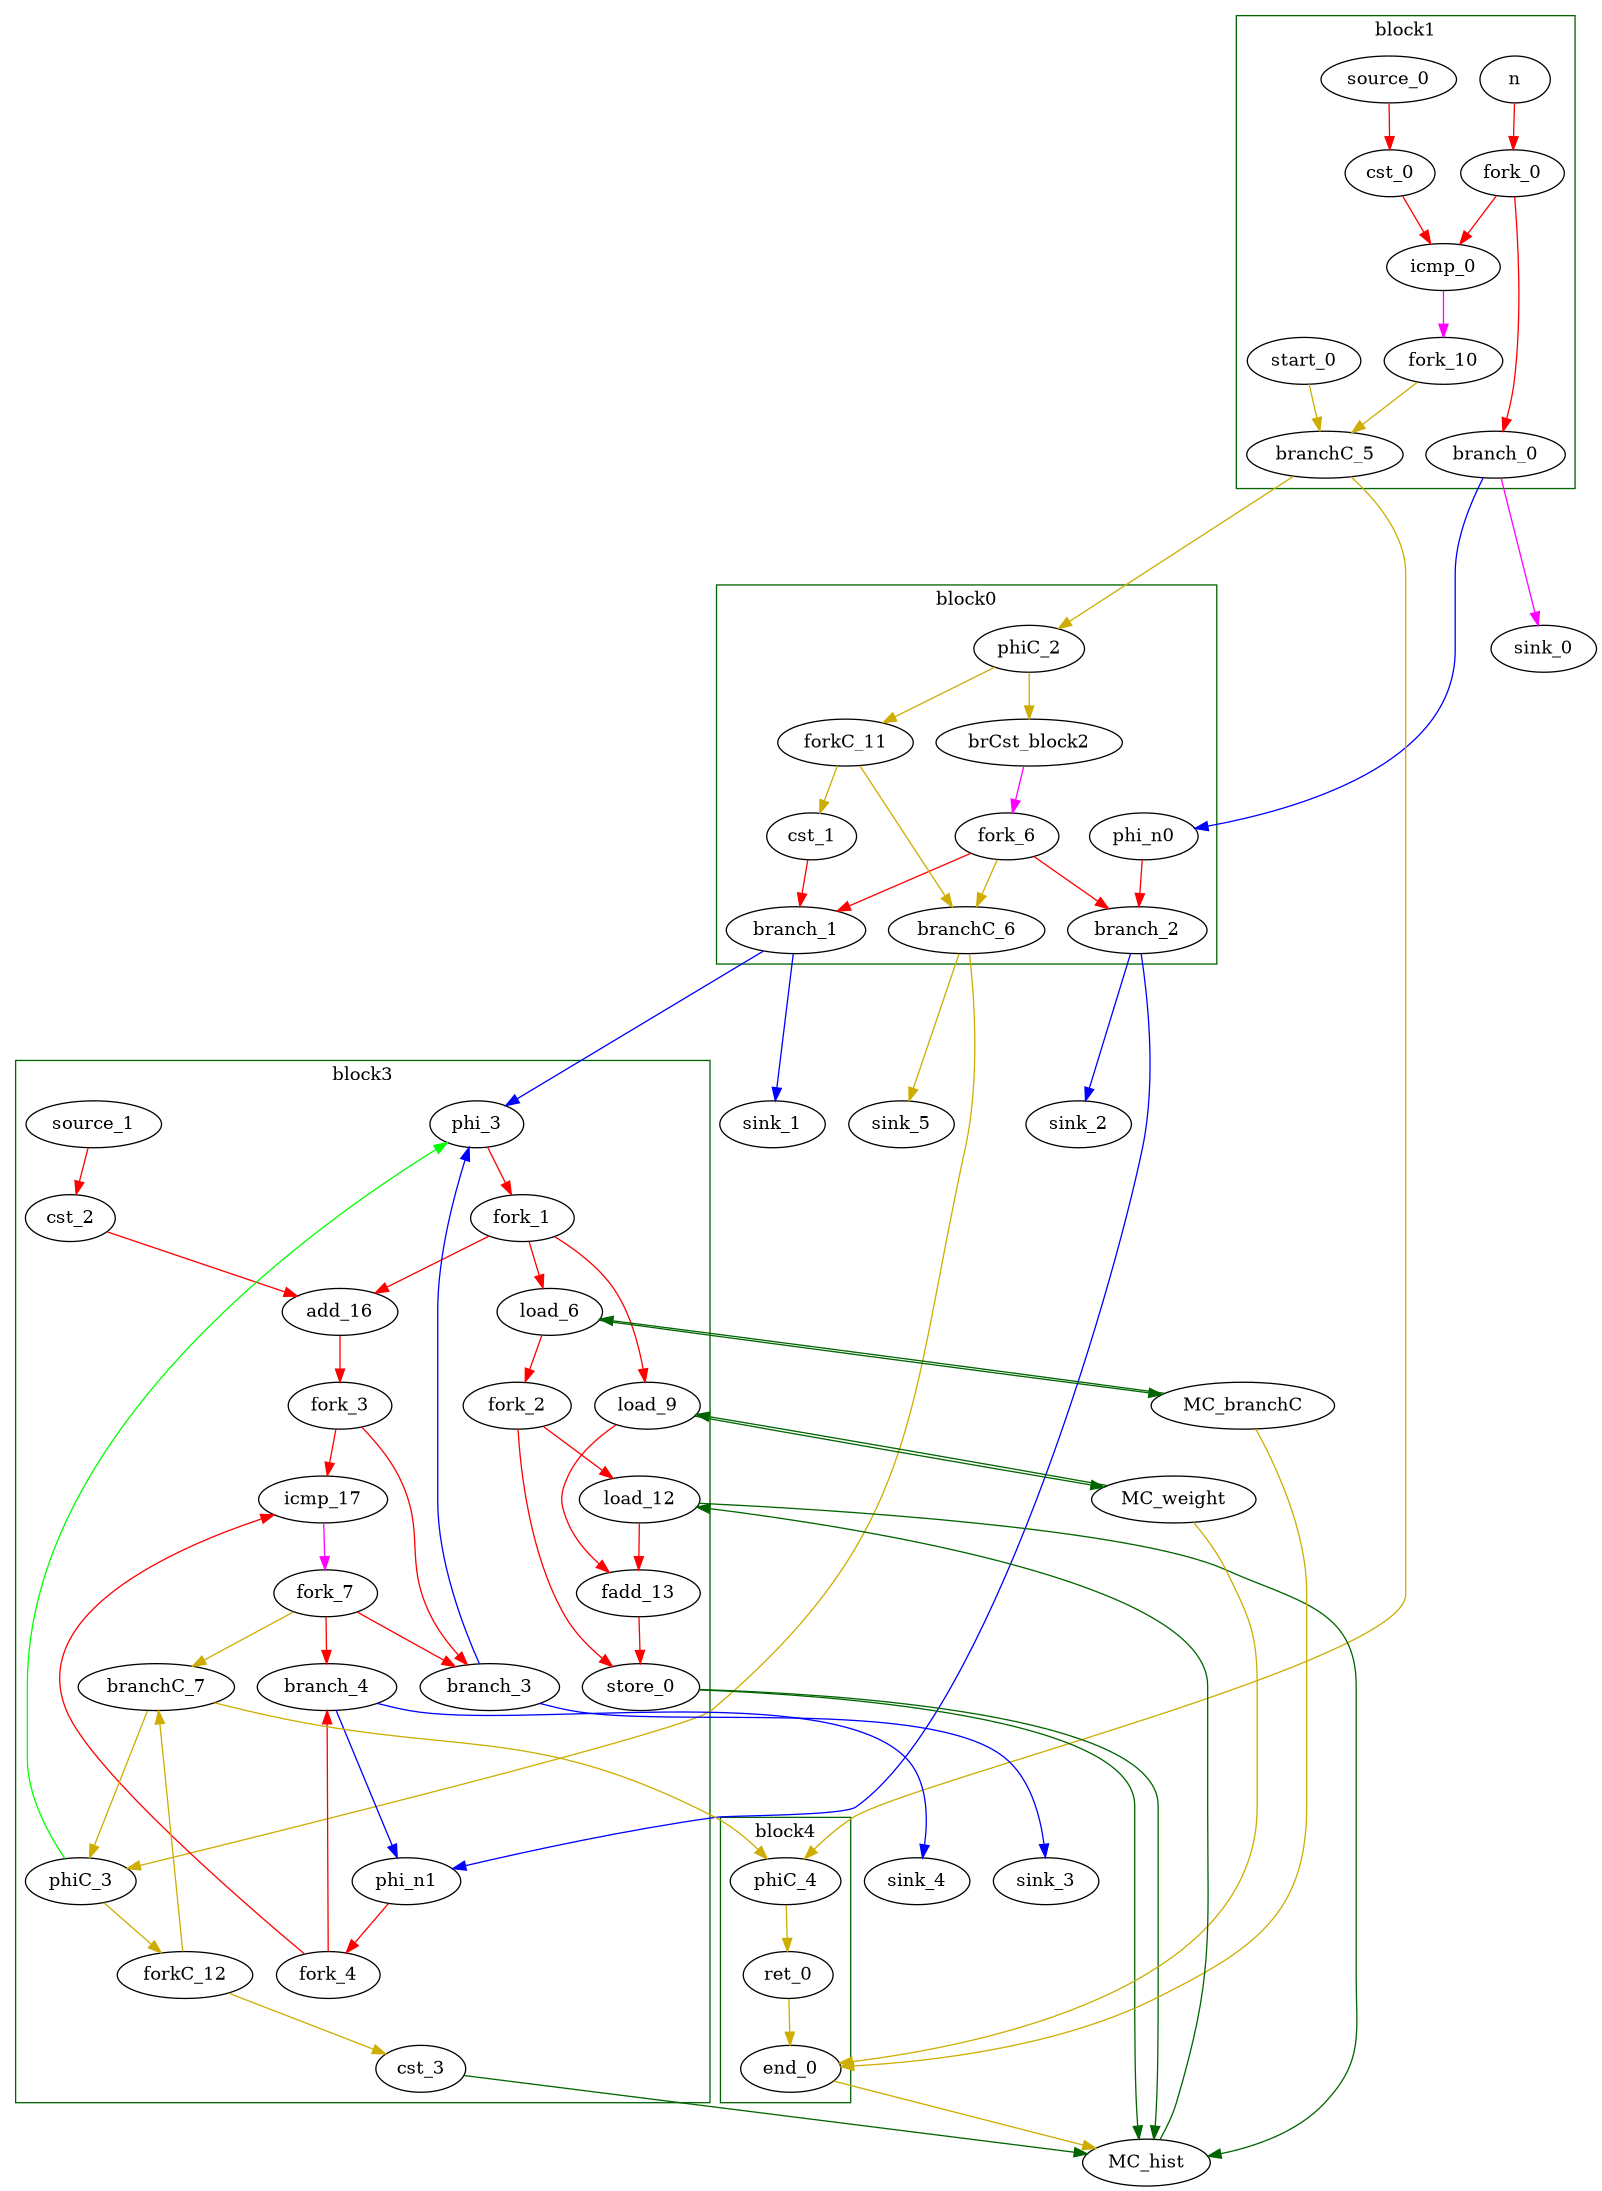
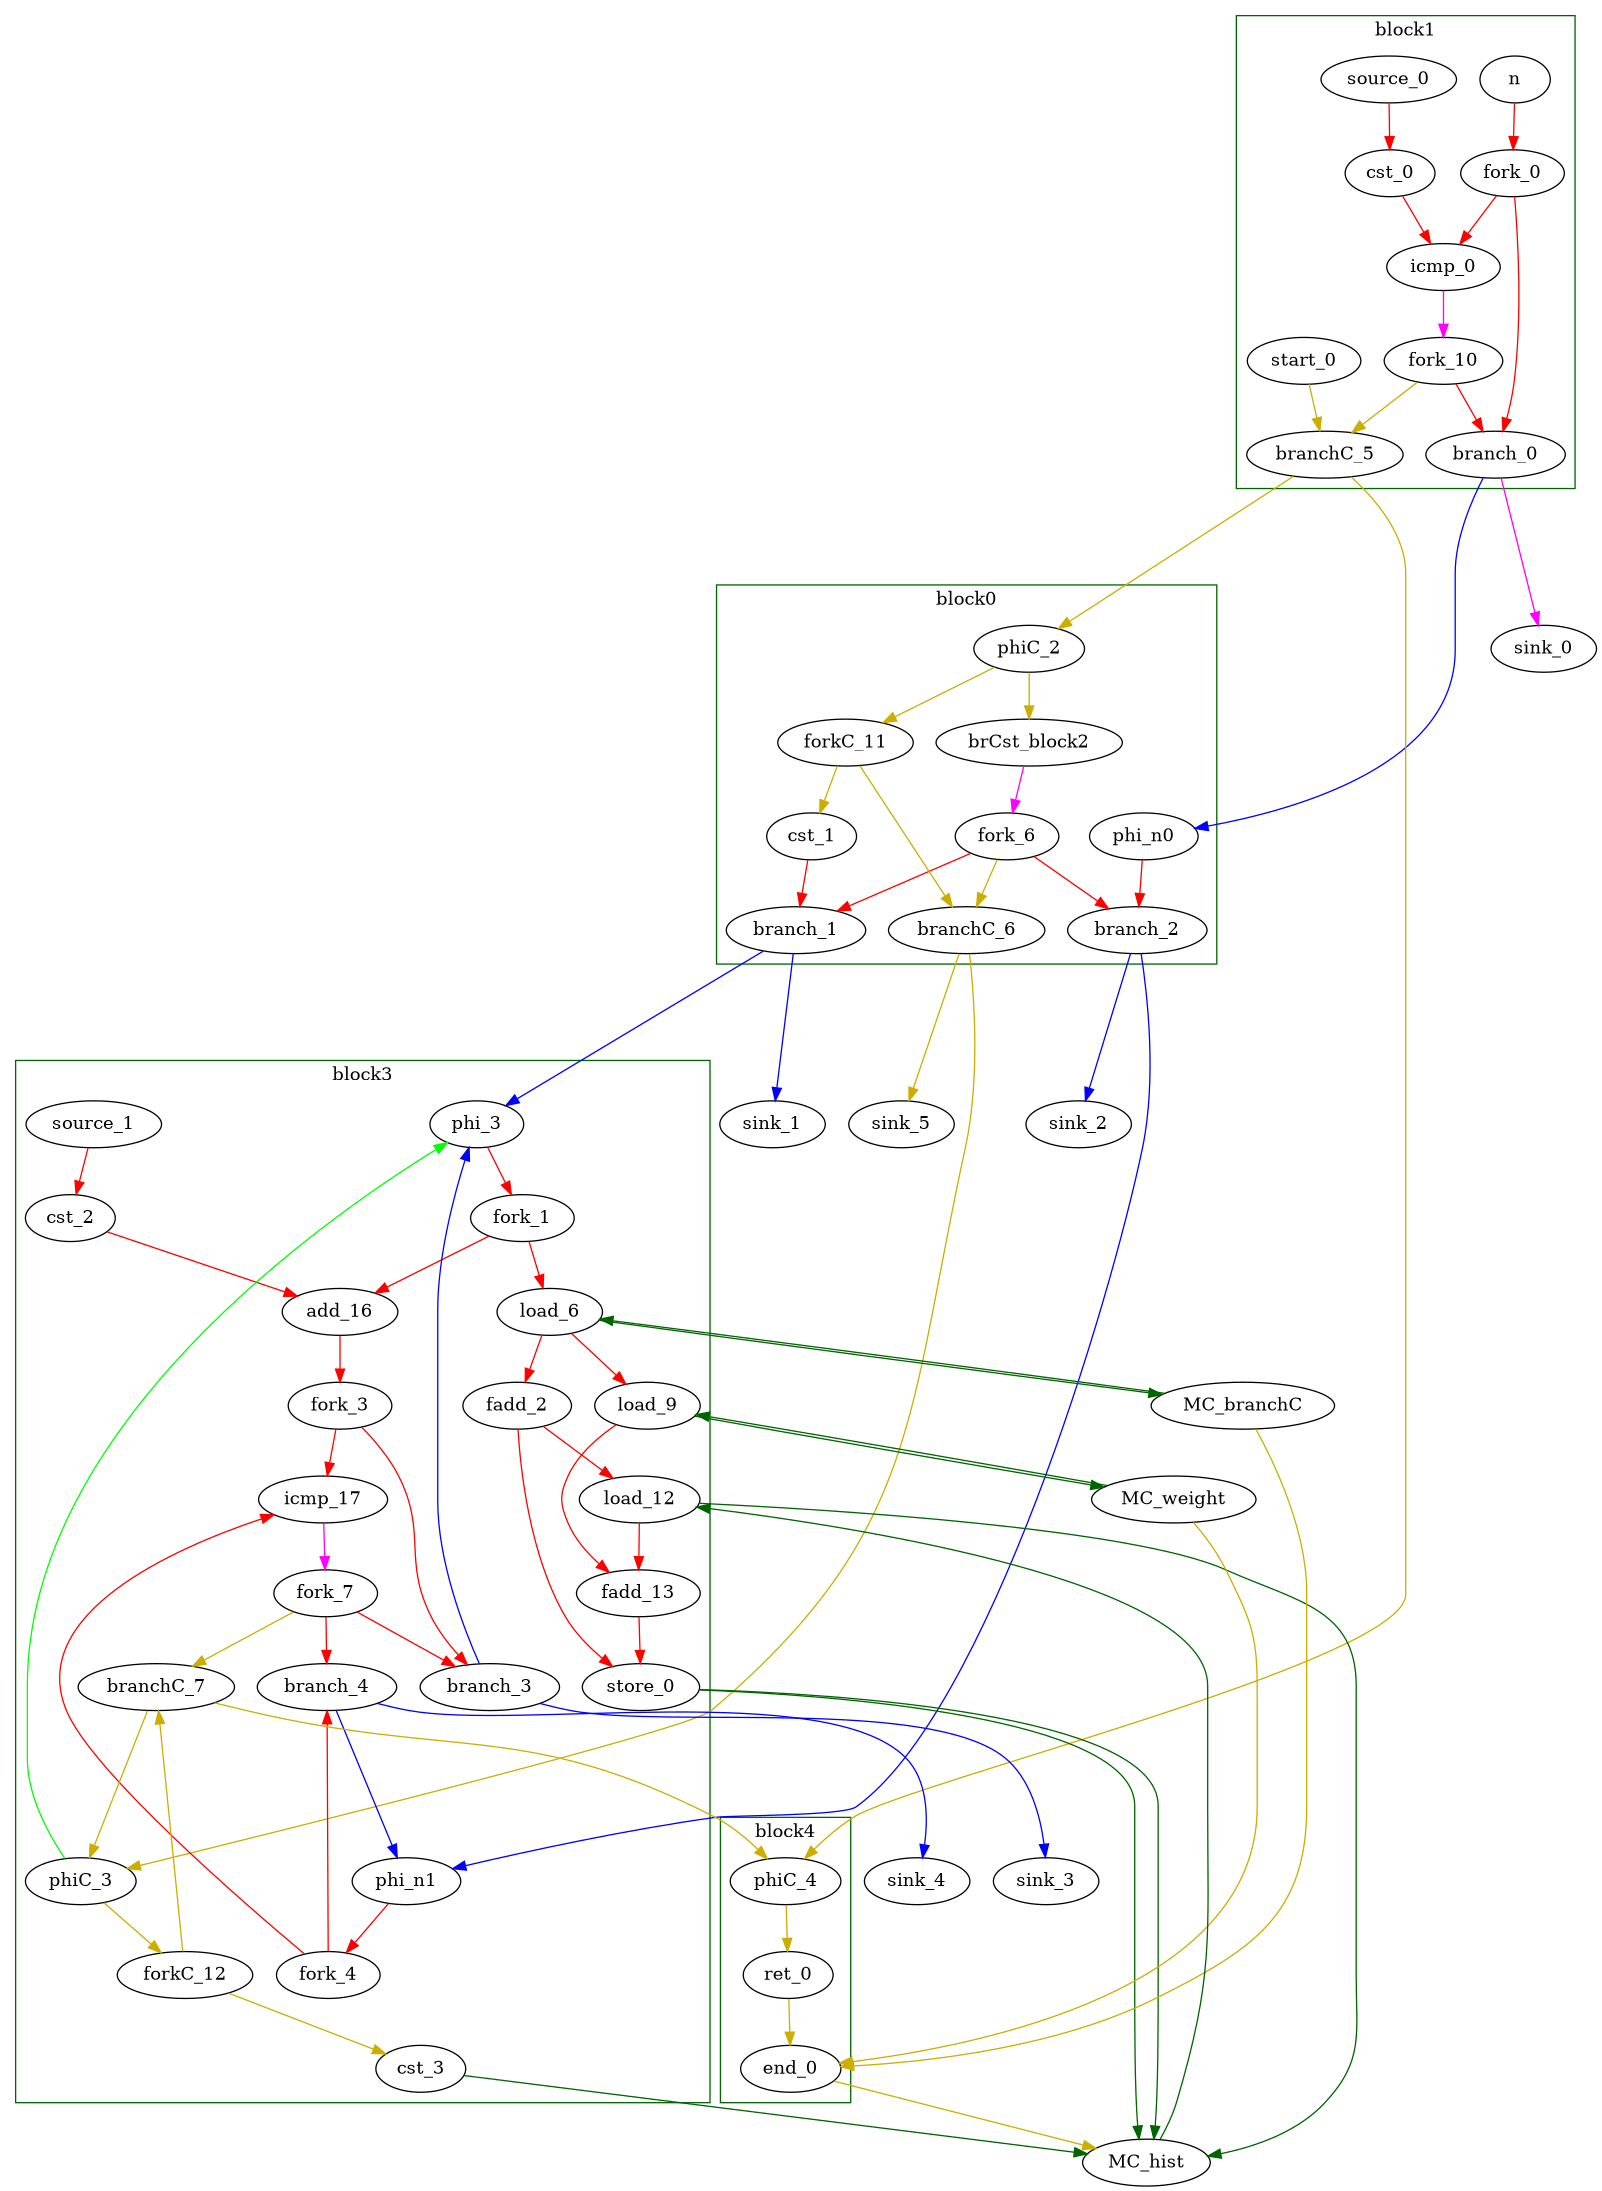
none -> (1466, 402)
(616, 1292) -> (594, 1354)
(517, 1406) -> (517, 1406)
